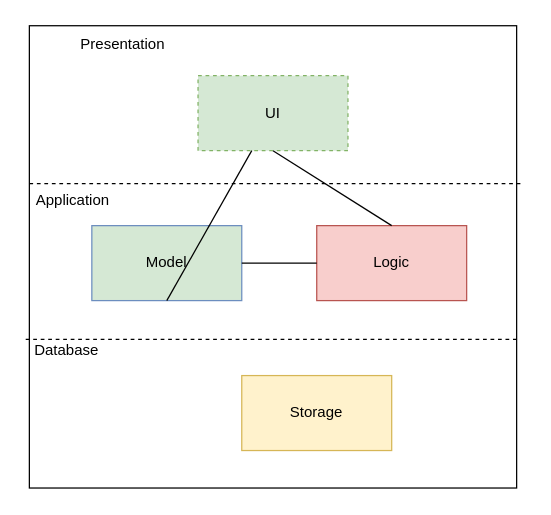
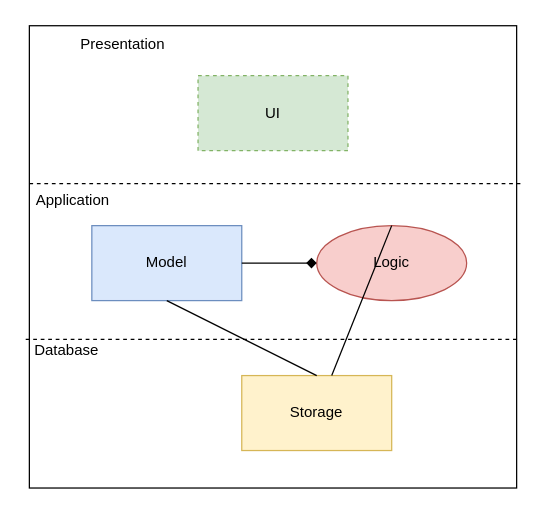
(360, 206) -> (362, 300)
(209, 226) -> (204, 319)
(167, 263) -> (167, 263)
(311, 263) -> (306, 263)
(392, 263) -> (392, 263)
